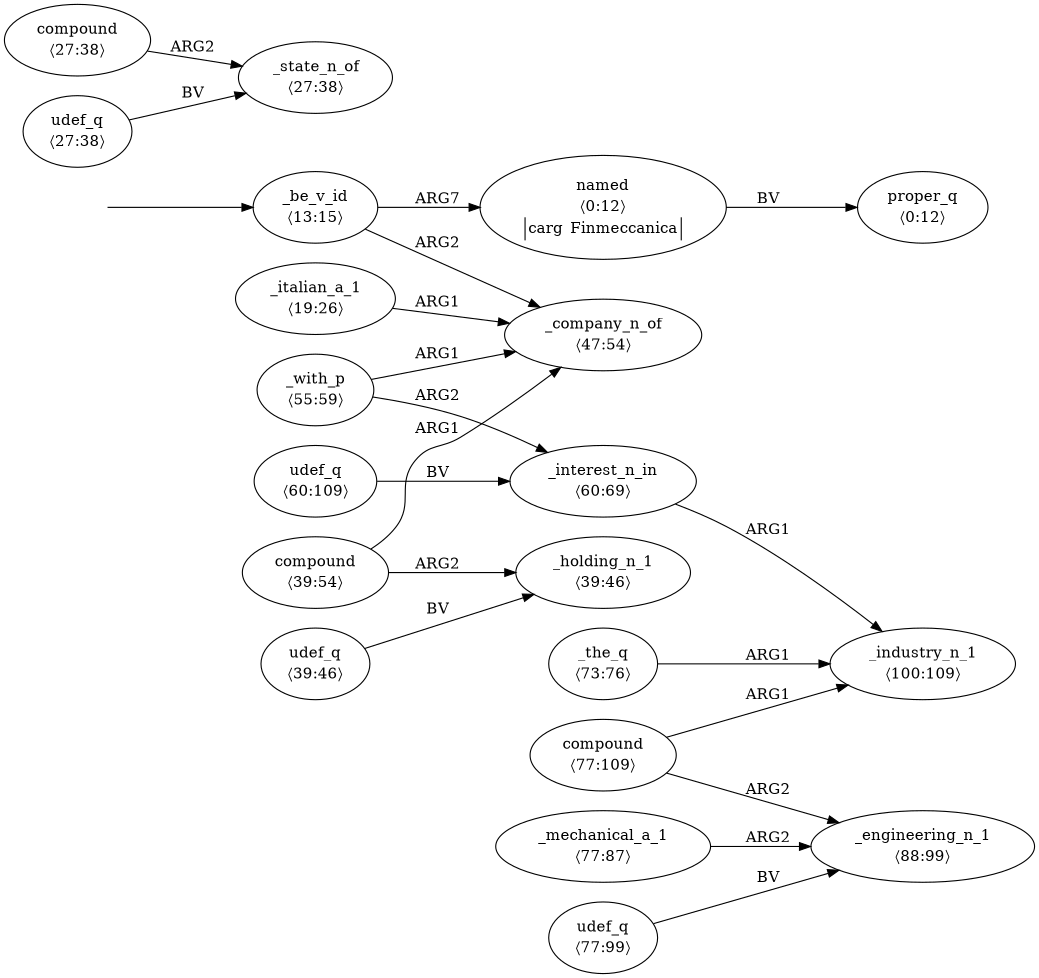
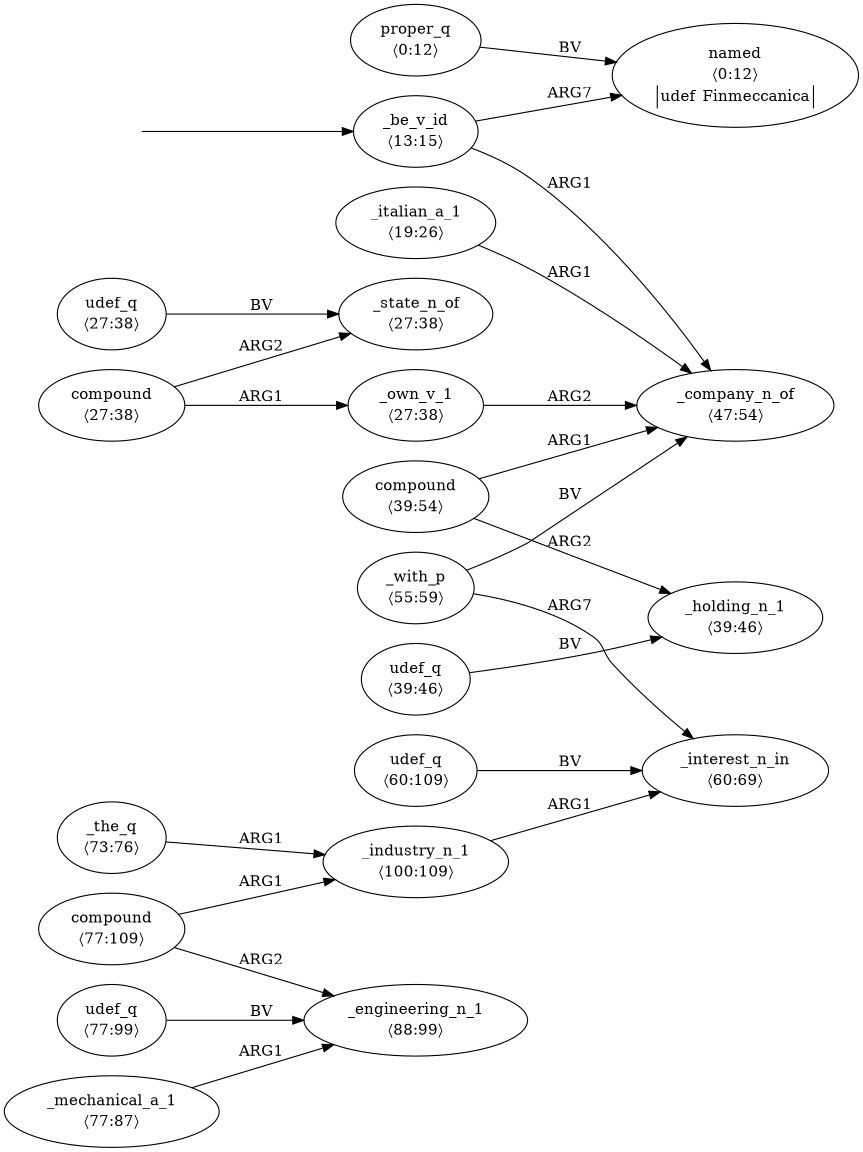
(786, 207) -> (543, 54)
(546, 228) -> (678, 96)
(438, 243) -> (570, 184)
(438, 354) -> (570, 495)
(438, 396) -> (570, 606)
none -> (416, 405)
(779, 557) -> (570, 818)
(768, 838) -> (261, 1052)
